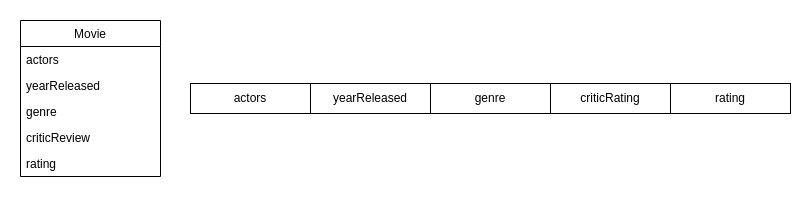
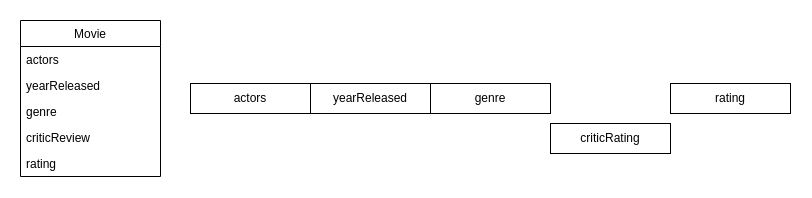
(611, 99) -> (611, 139)
